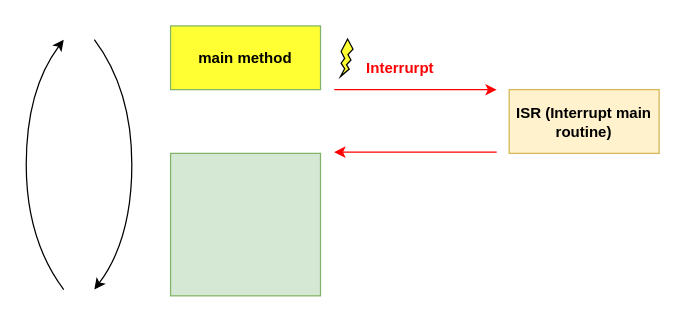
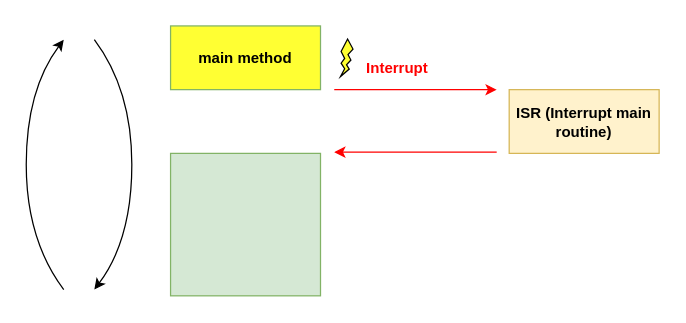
(409, 68) -> (405, 68)
